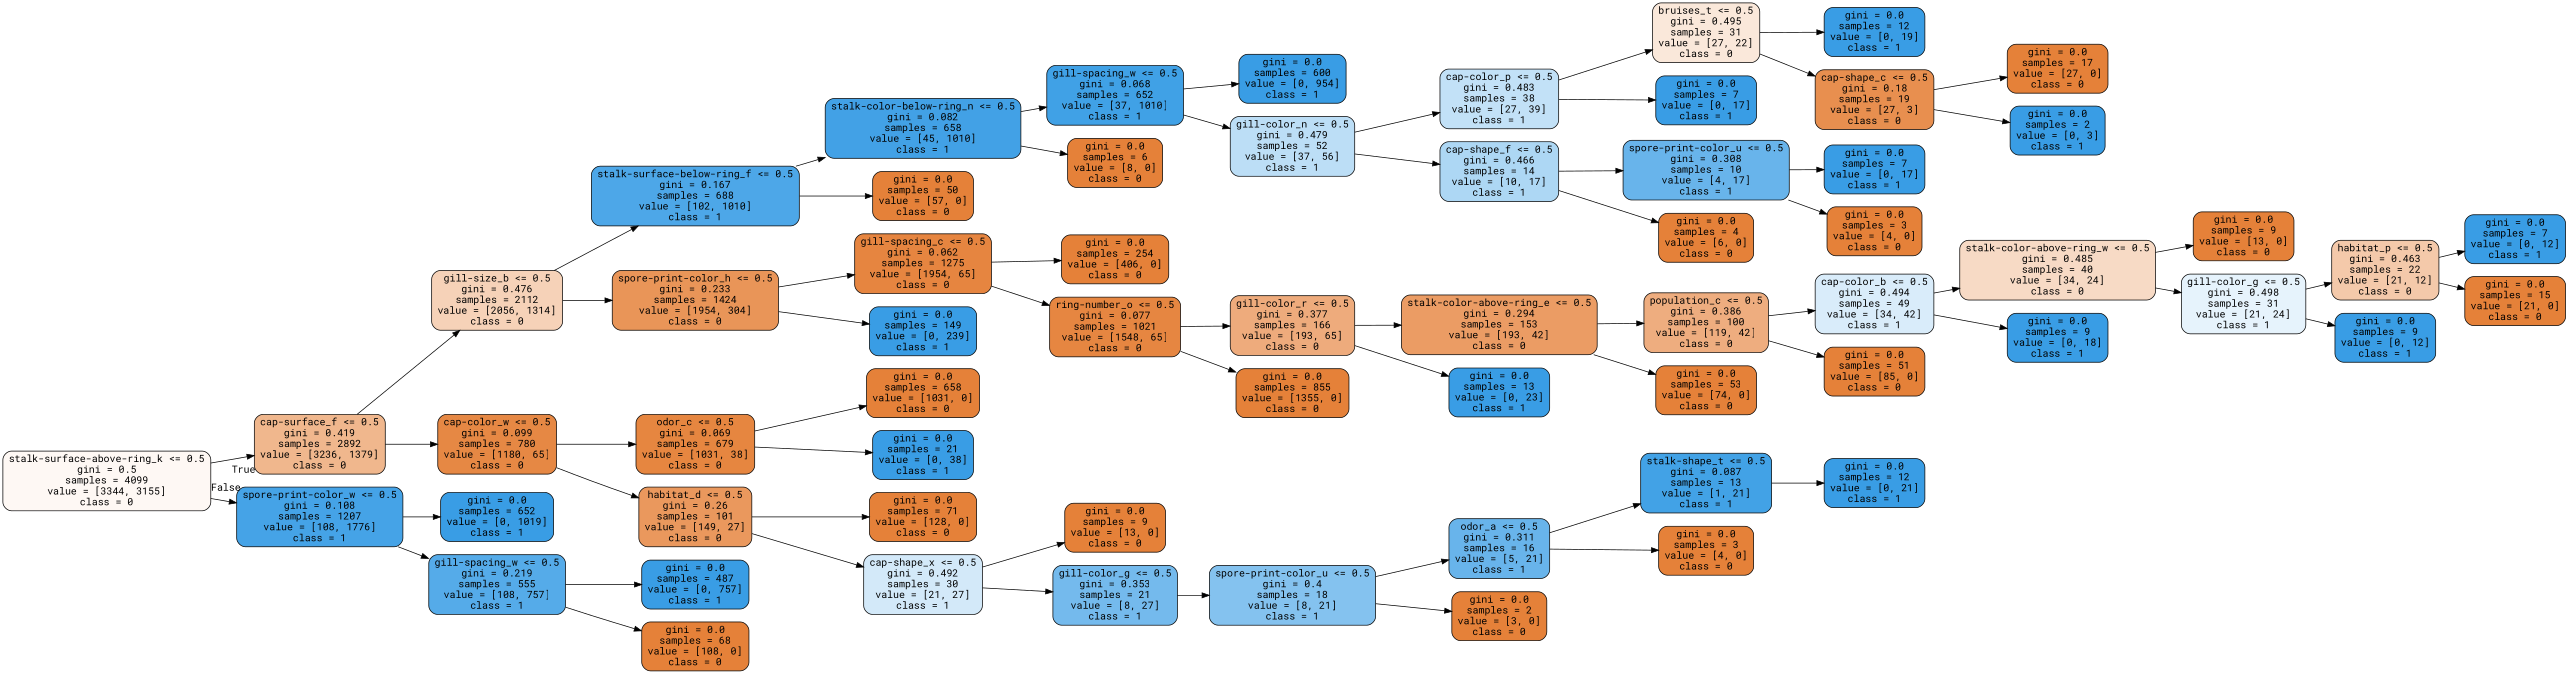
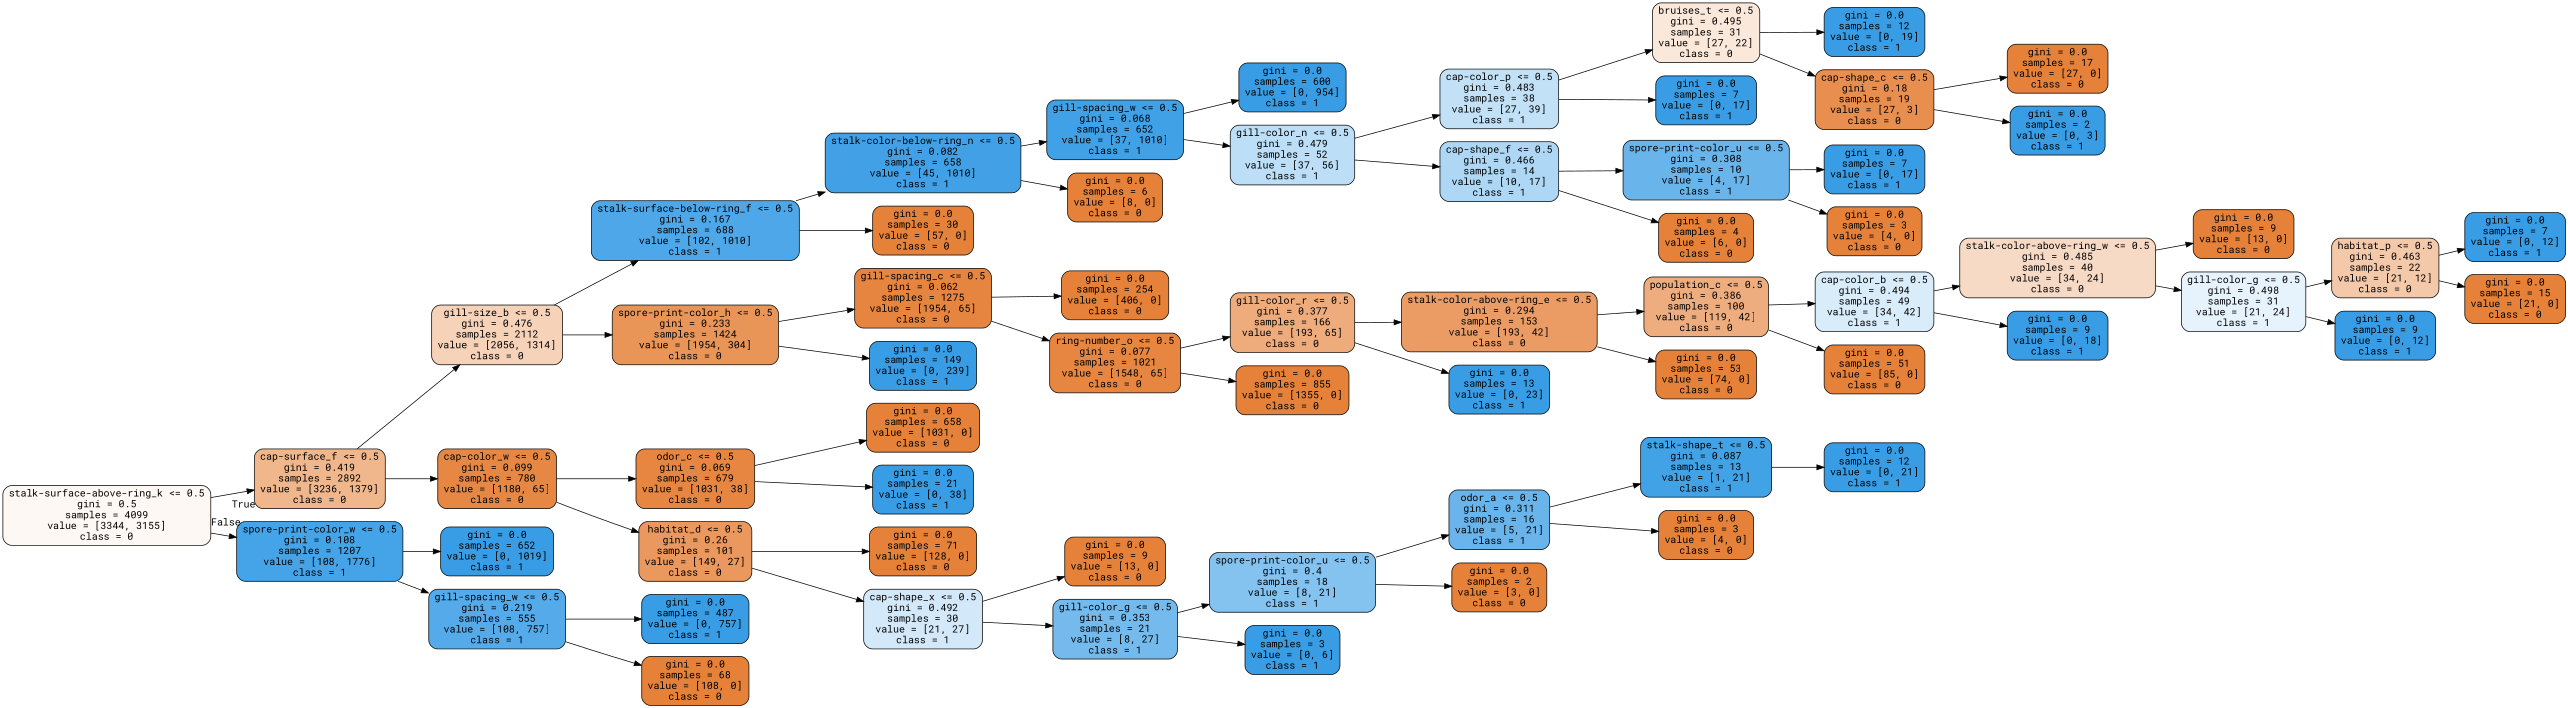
(923, 196) -> (923, 231)
none -> (1292, 650)
